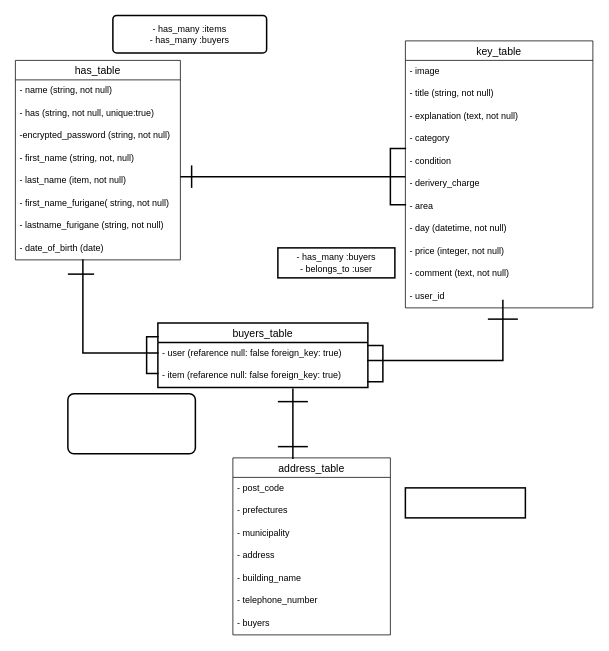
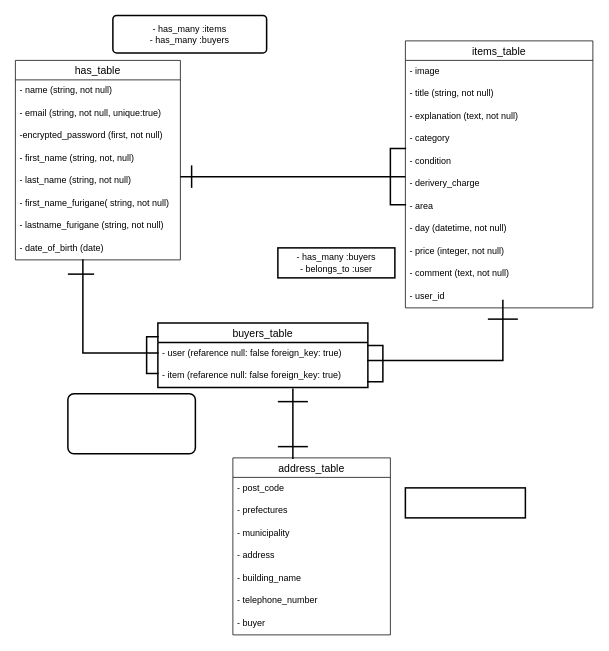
(499, 51) -> (499, 51)
(99, 113) -> (101, 113)
(107, 135) -> (105, 135)
(80, 180) -> (85, 180)
(257, 623) -> (255, 623)
